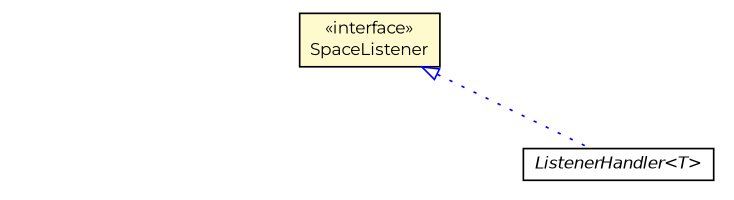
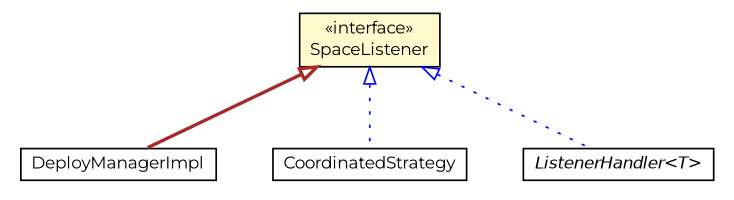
none -> (118, 164)
none -> (370, 164)
